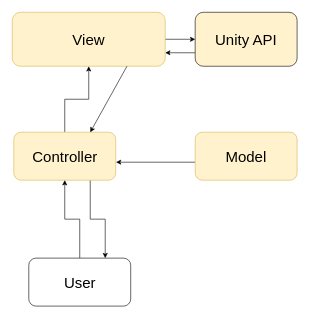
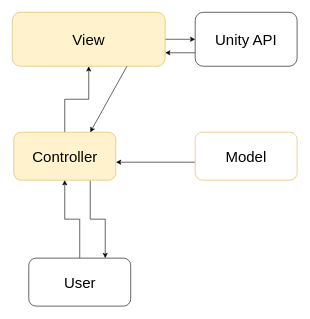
(246, 39) -> (246, 39)
(246, 156) -> (246, 156)
